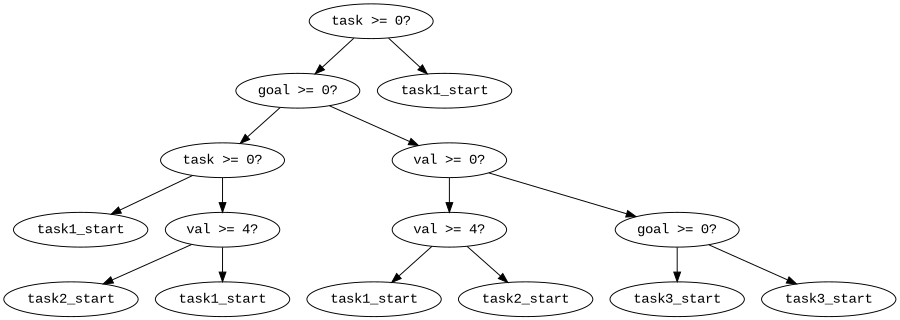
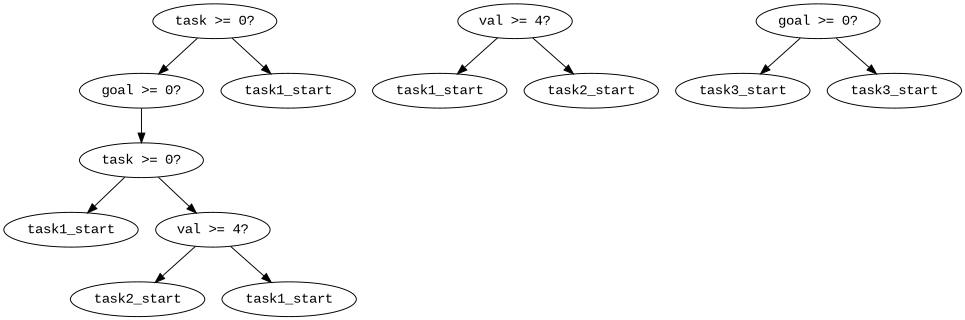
(449, 160) -> none
